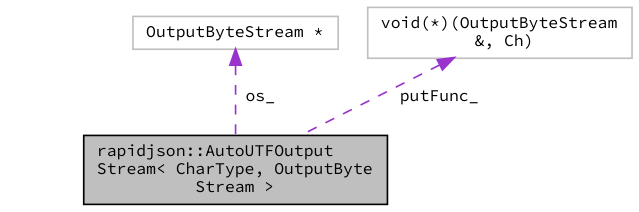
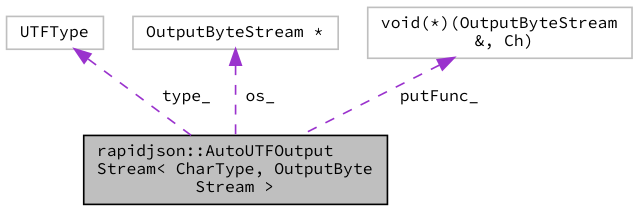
none -> (55, 33)
